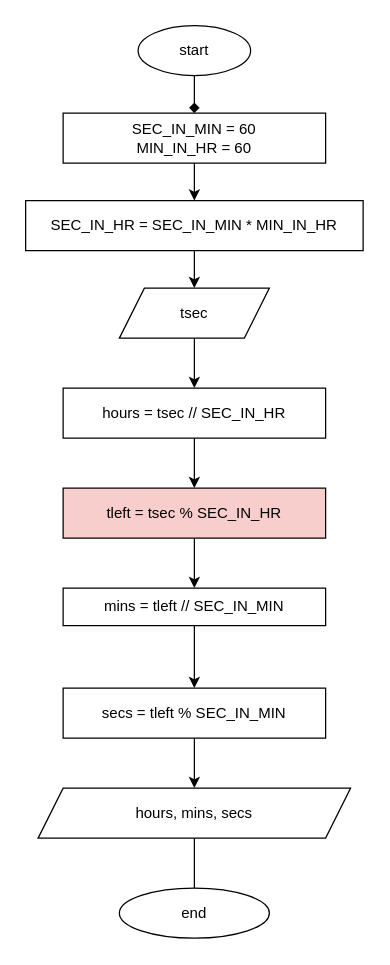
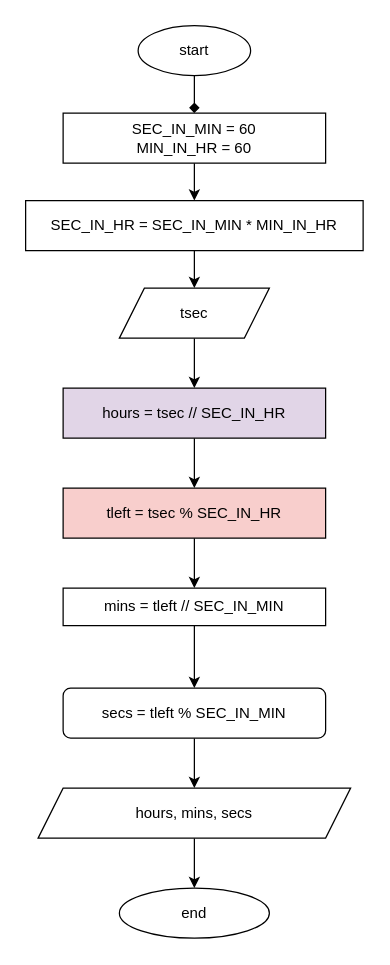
(194, 413) -> (194, 413)
(194, 713) -> (194, 713)
(194, 881) -> (194, 878)
